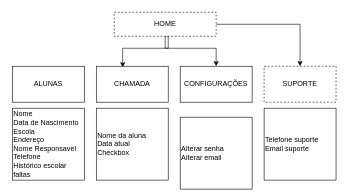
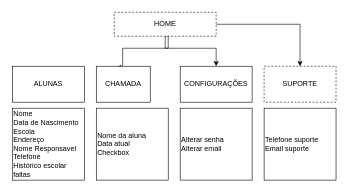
(132, 84) -> (123, 84)
(216, 153) -> (216, 144)
